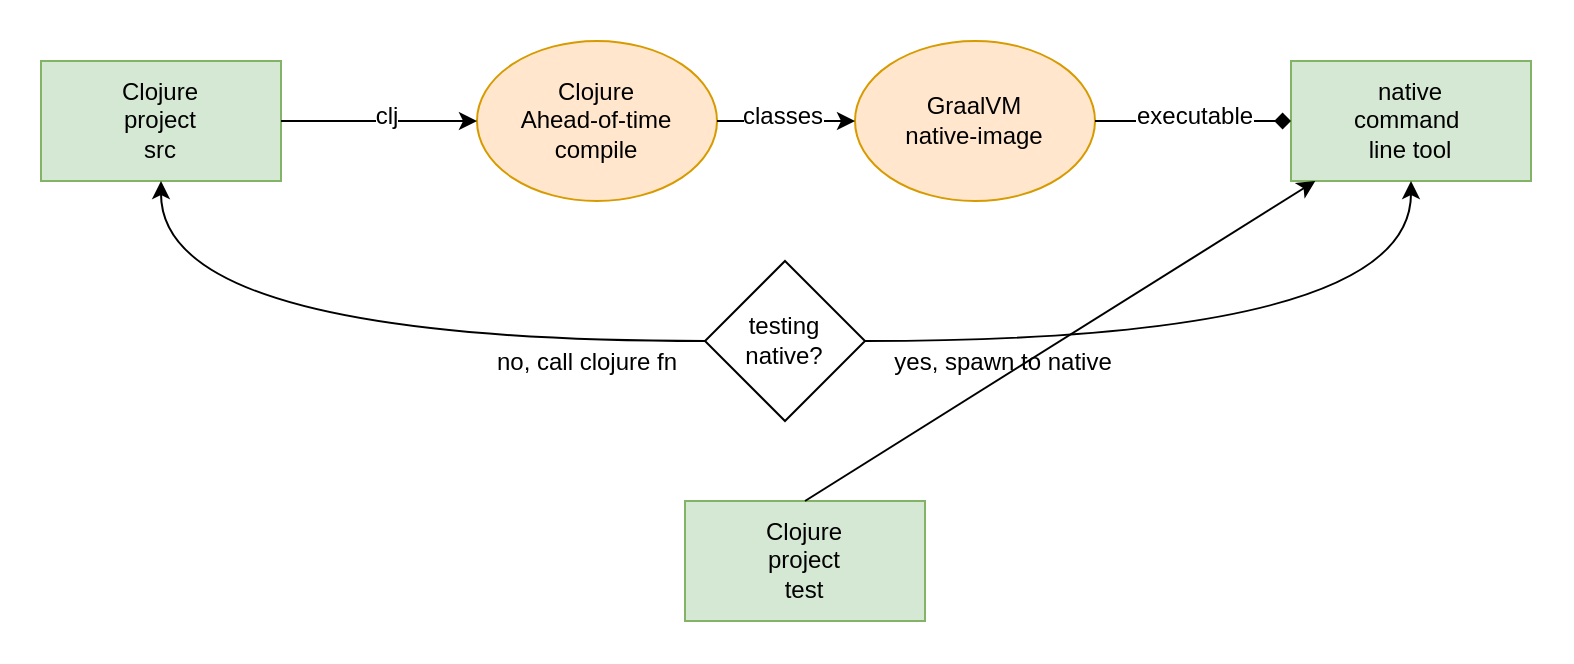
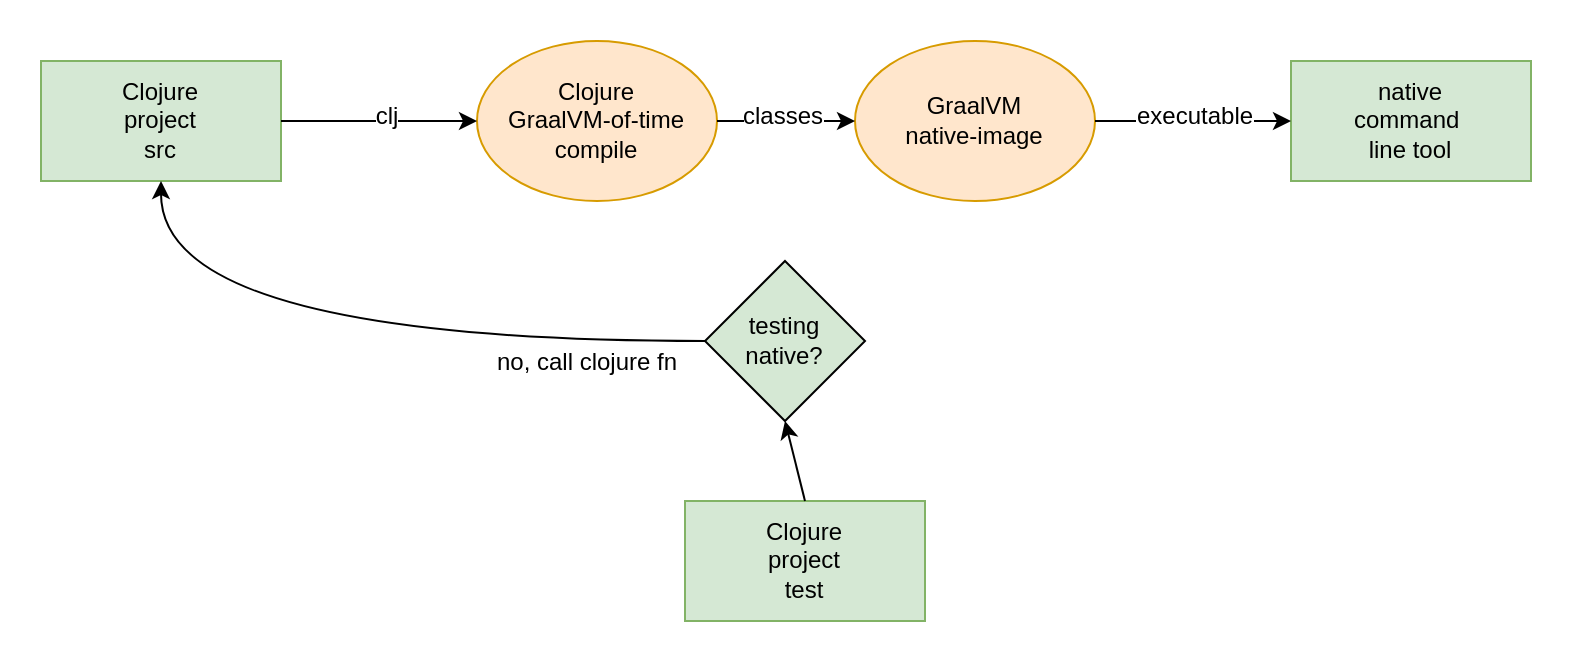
(597, 121) -> (597, 121)
(1274, 121) -> (1275, 121)
(1268, 306) -> none
(785, 341) -> (785, 341)
(935, 420) -> (797, 468)
